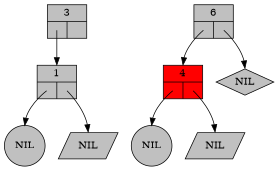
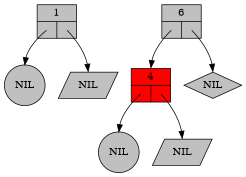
(67, 22) -> none
